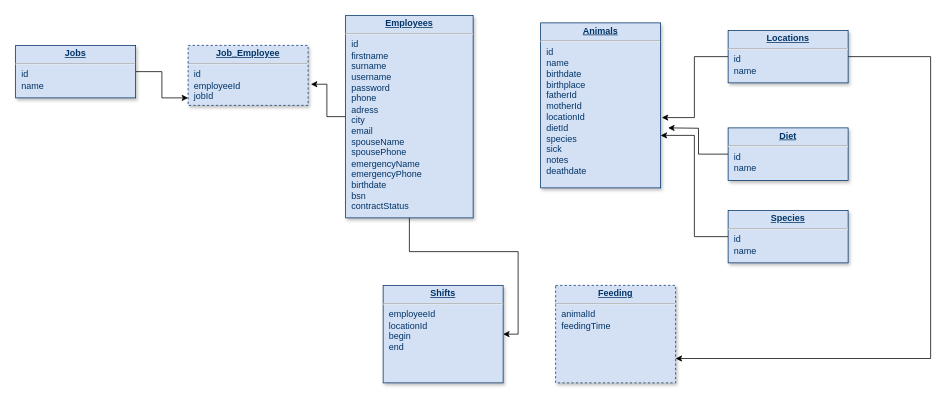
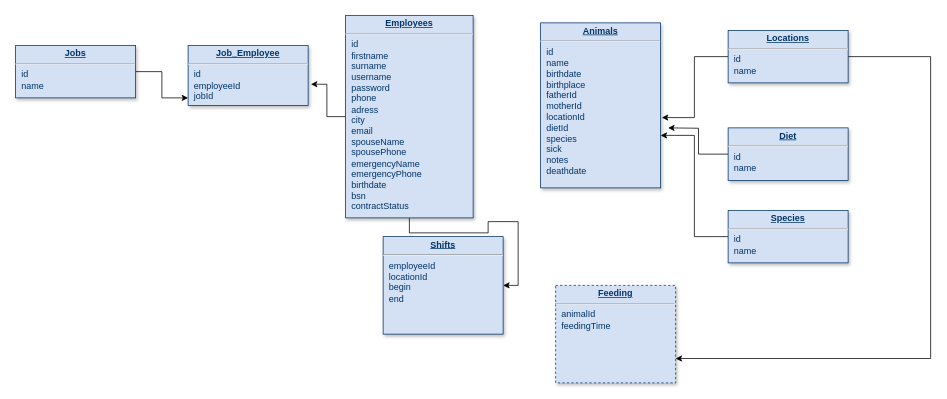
(248, 75) -> (248, 75)
(443, 334) -> (443, 285)
